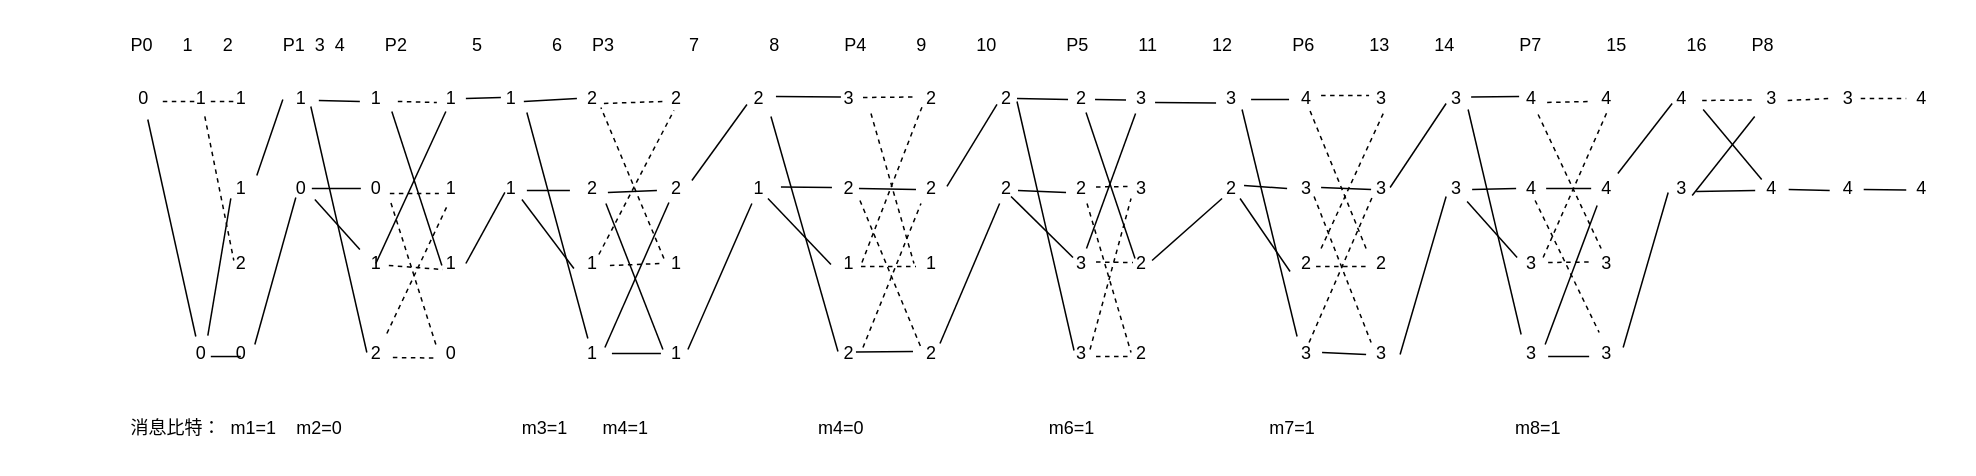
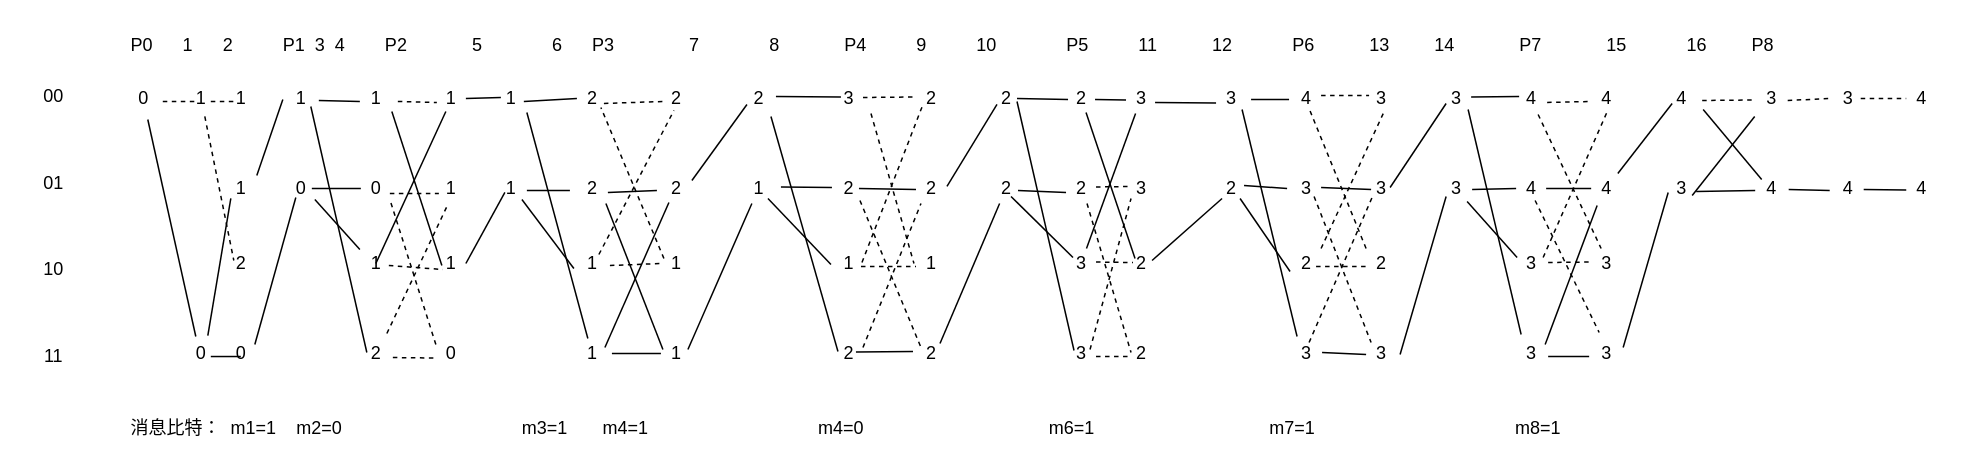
none -> (53, 226)
